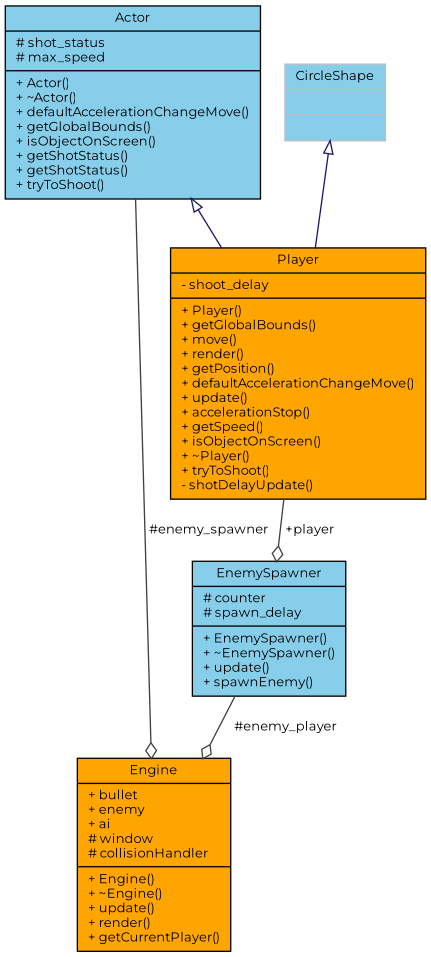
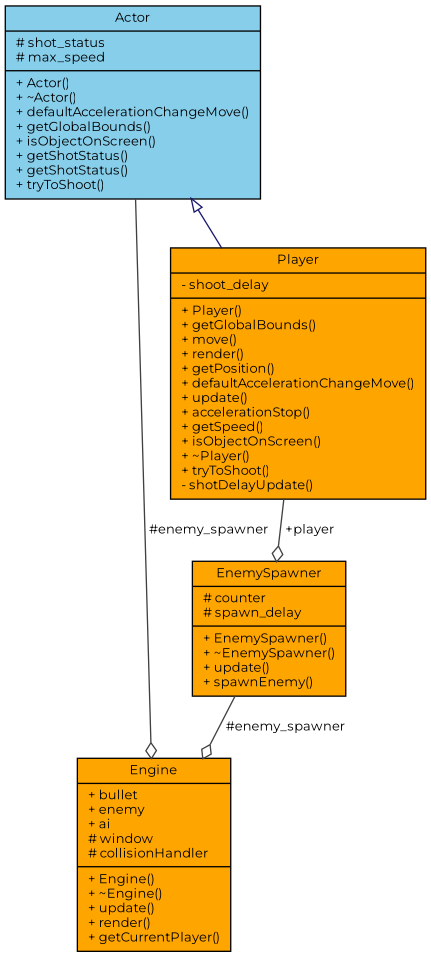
(335, 102) -> none
(269, 629) -> (269, 629)
(284, 727) -> (284, 727)
